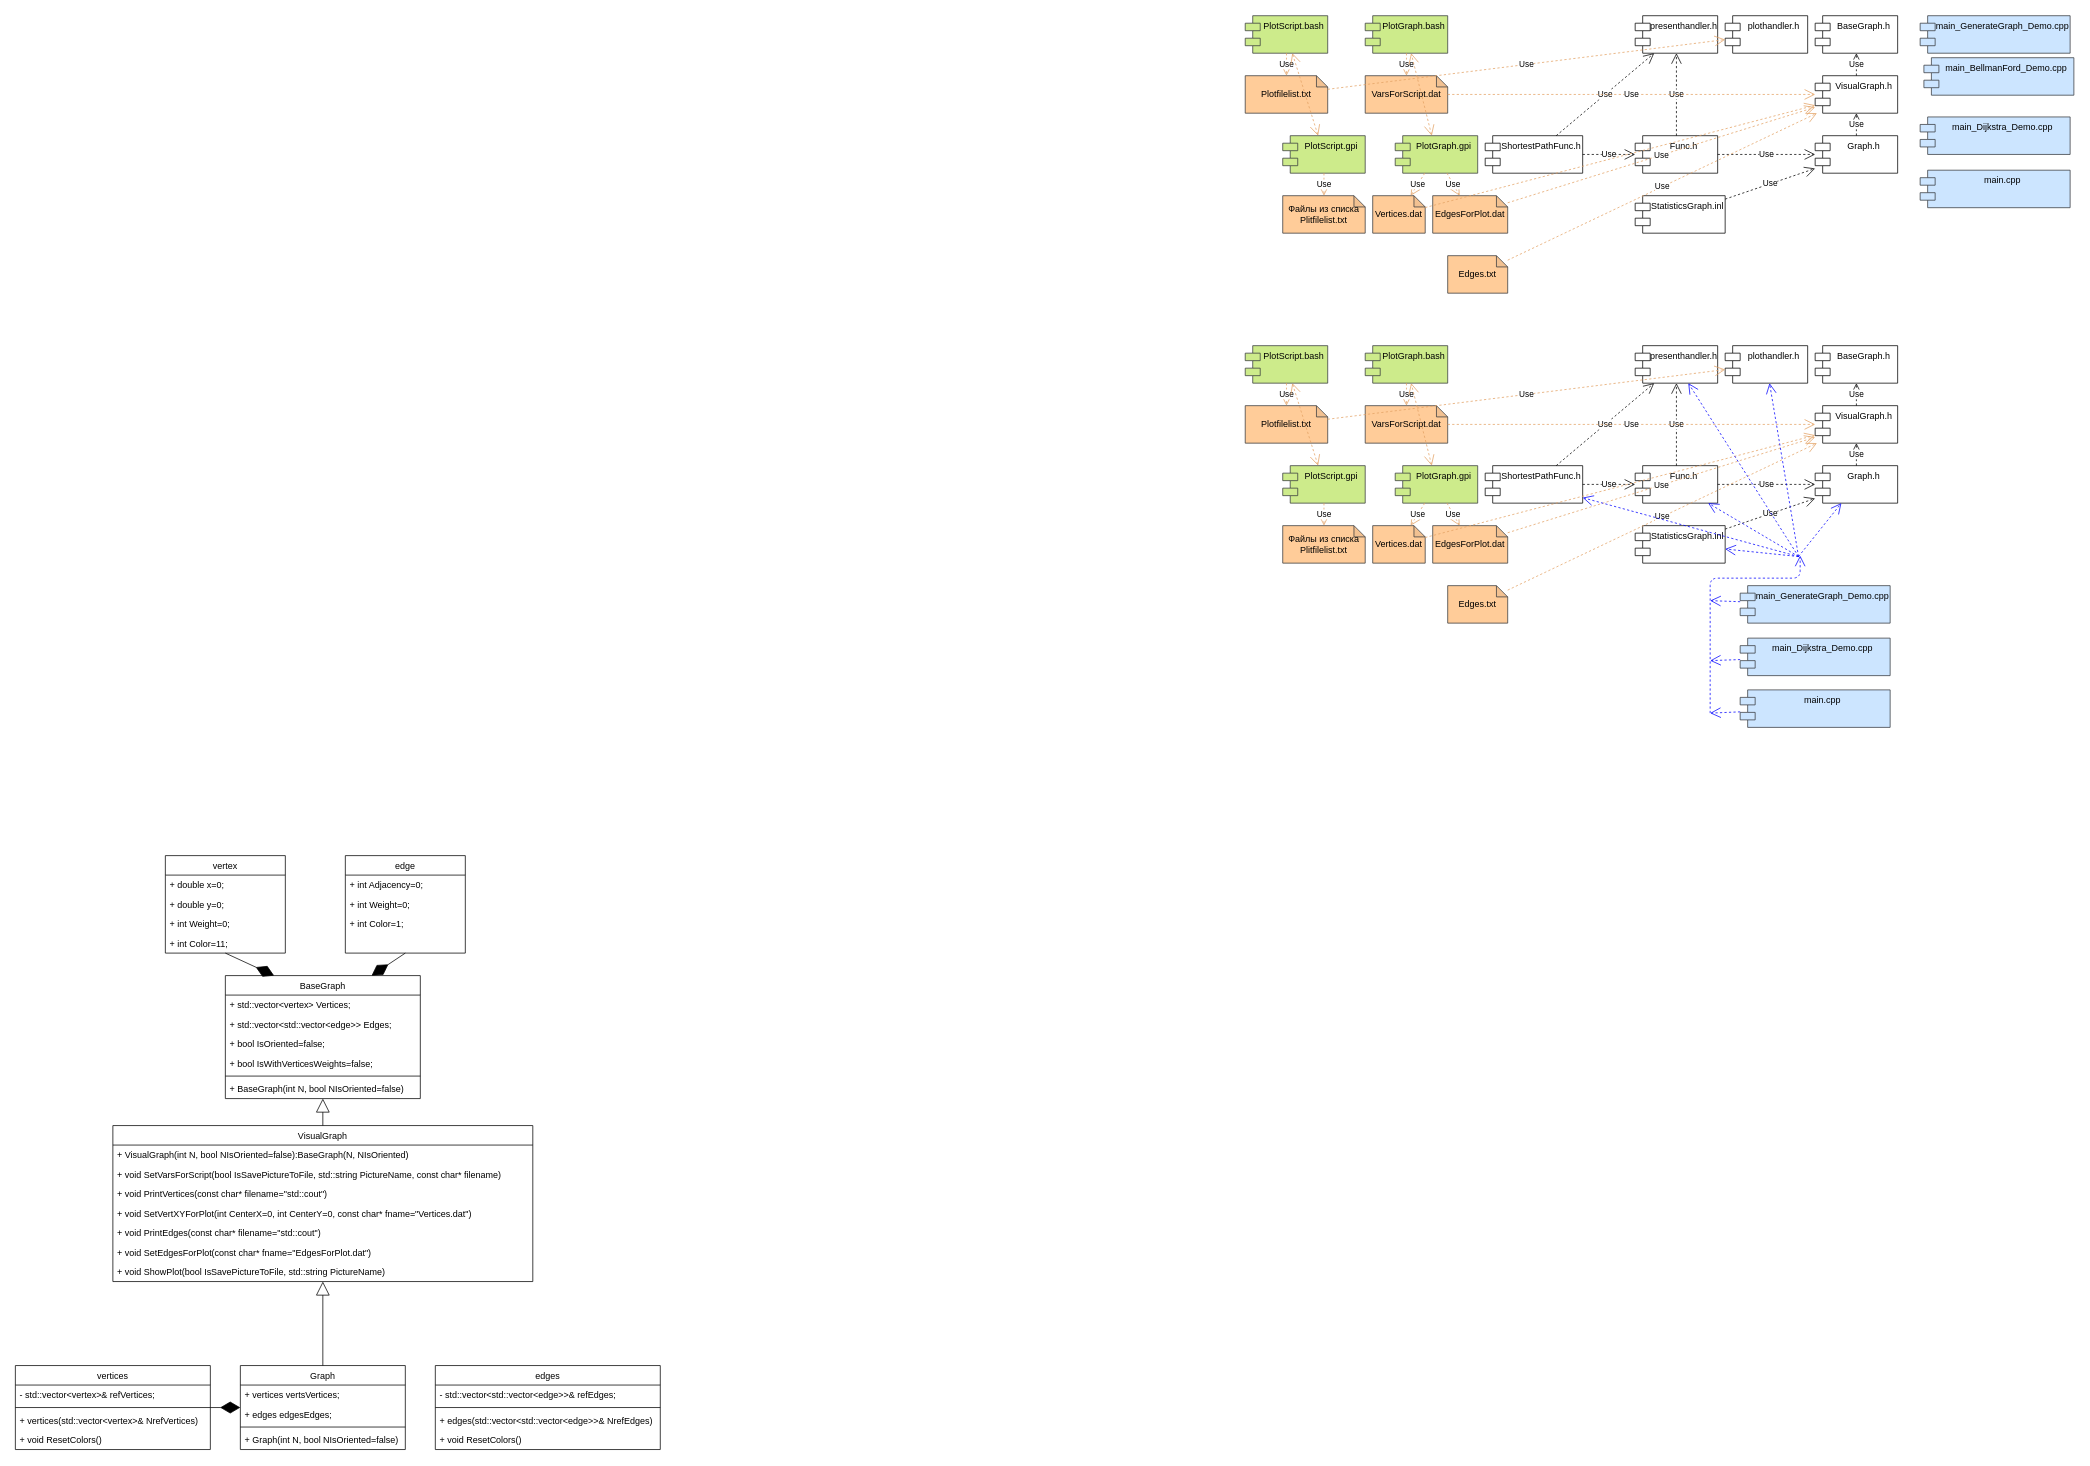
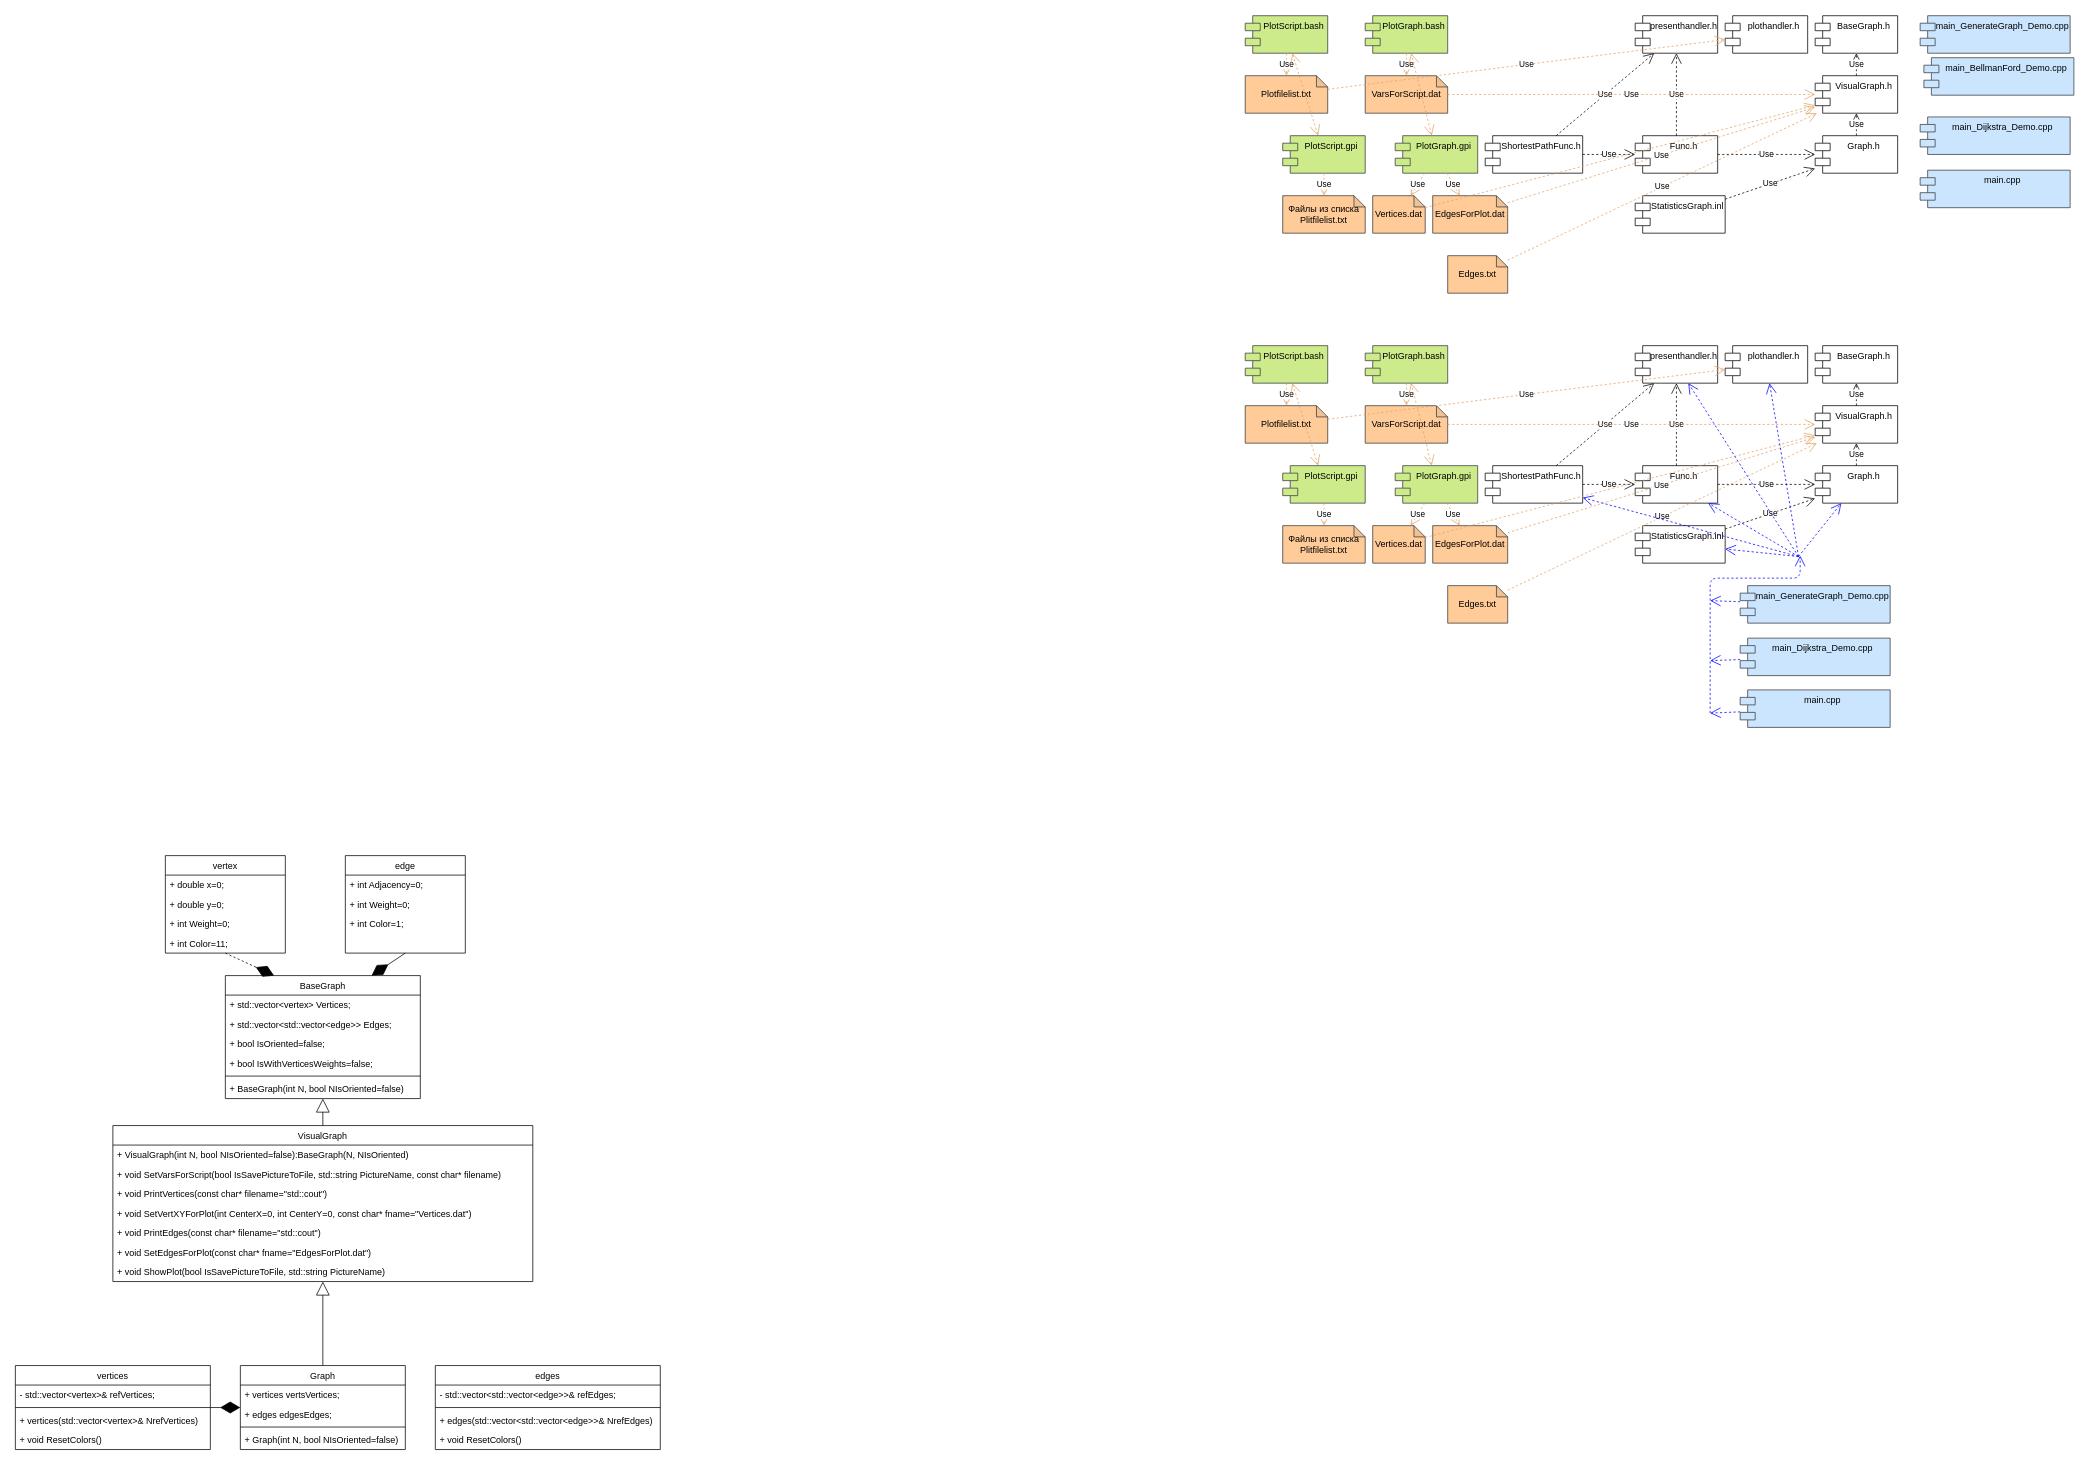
(241, 960) -> (241, 960)
